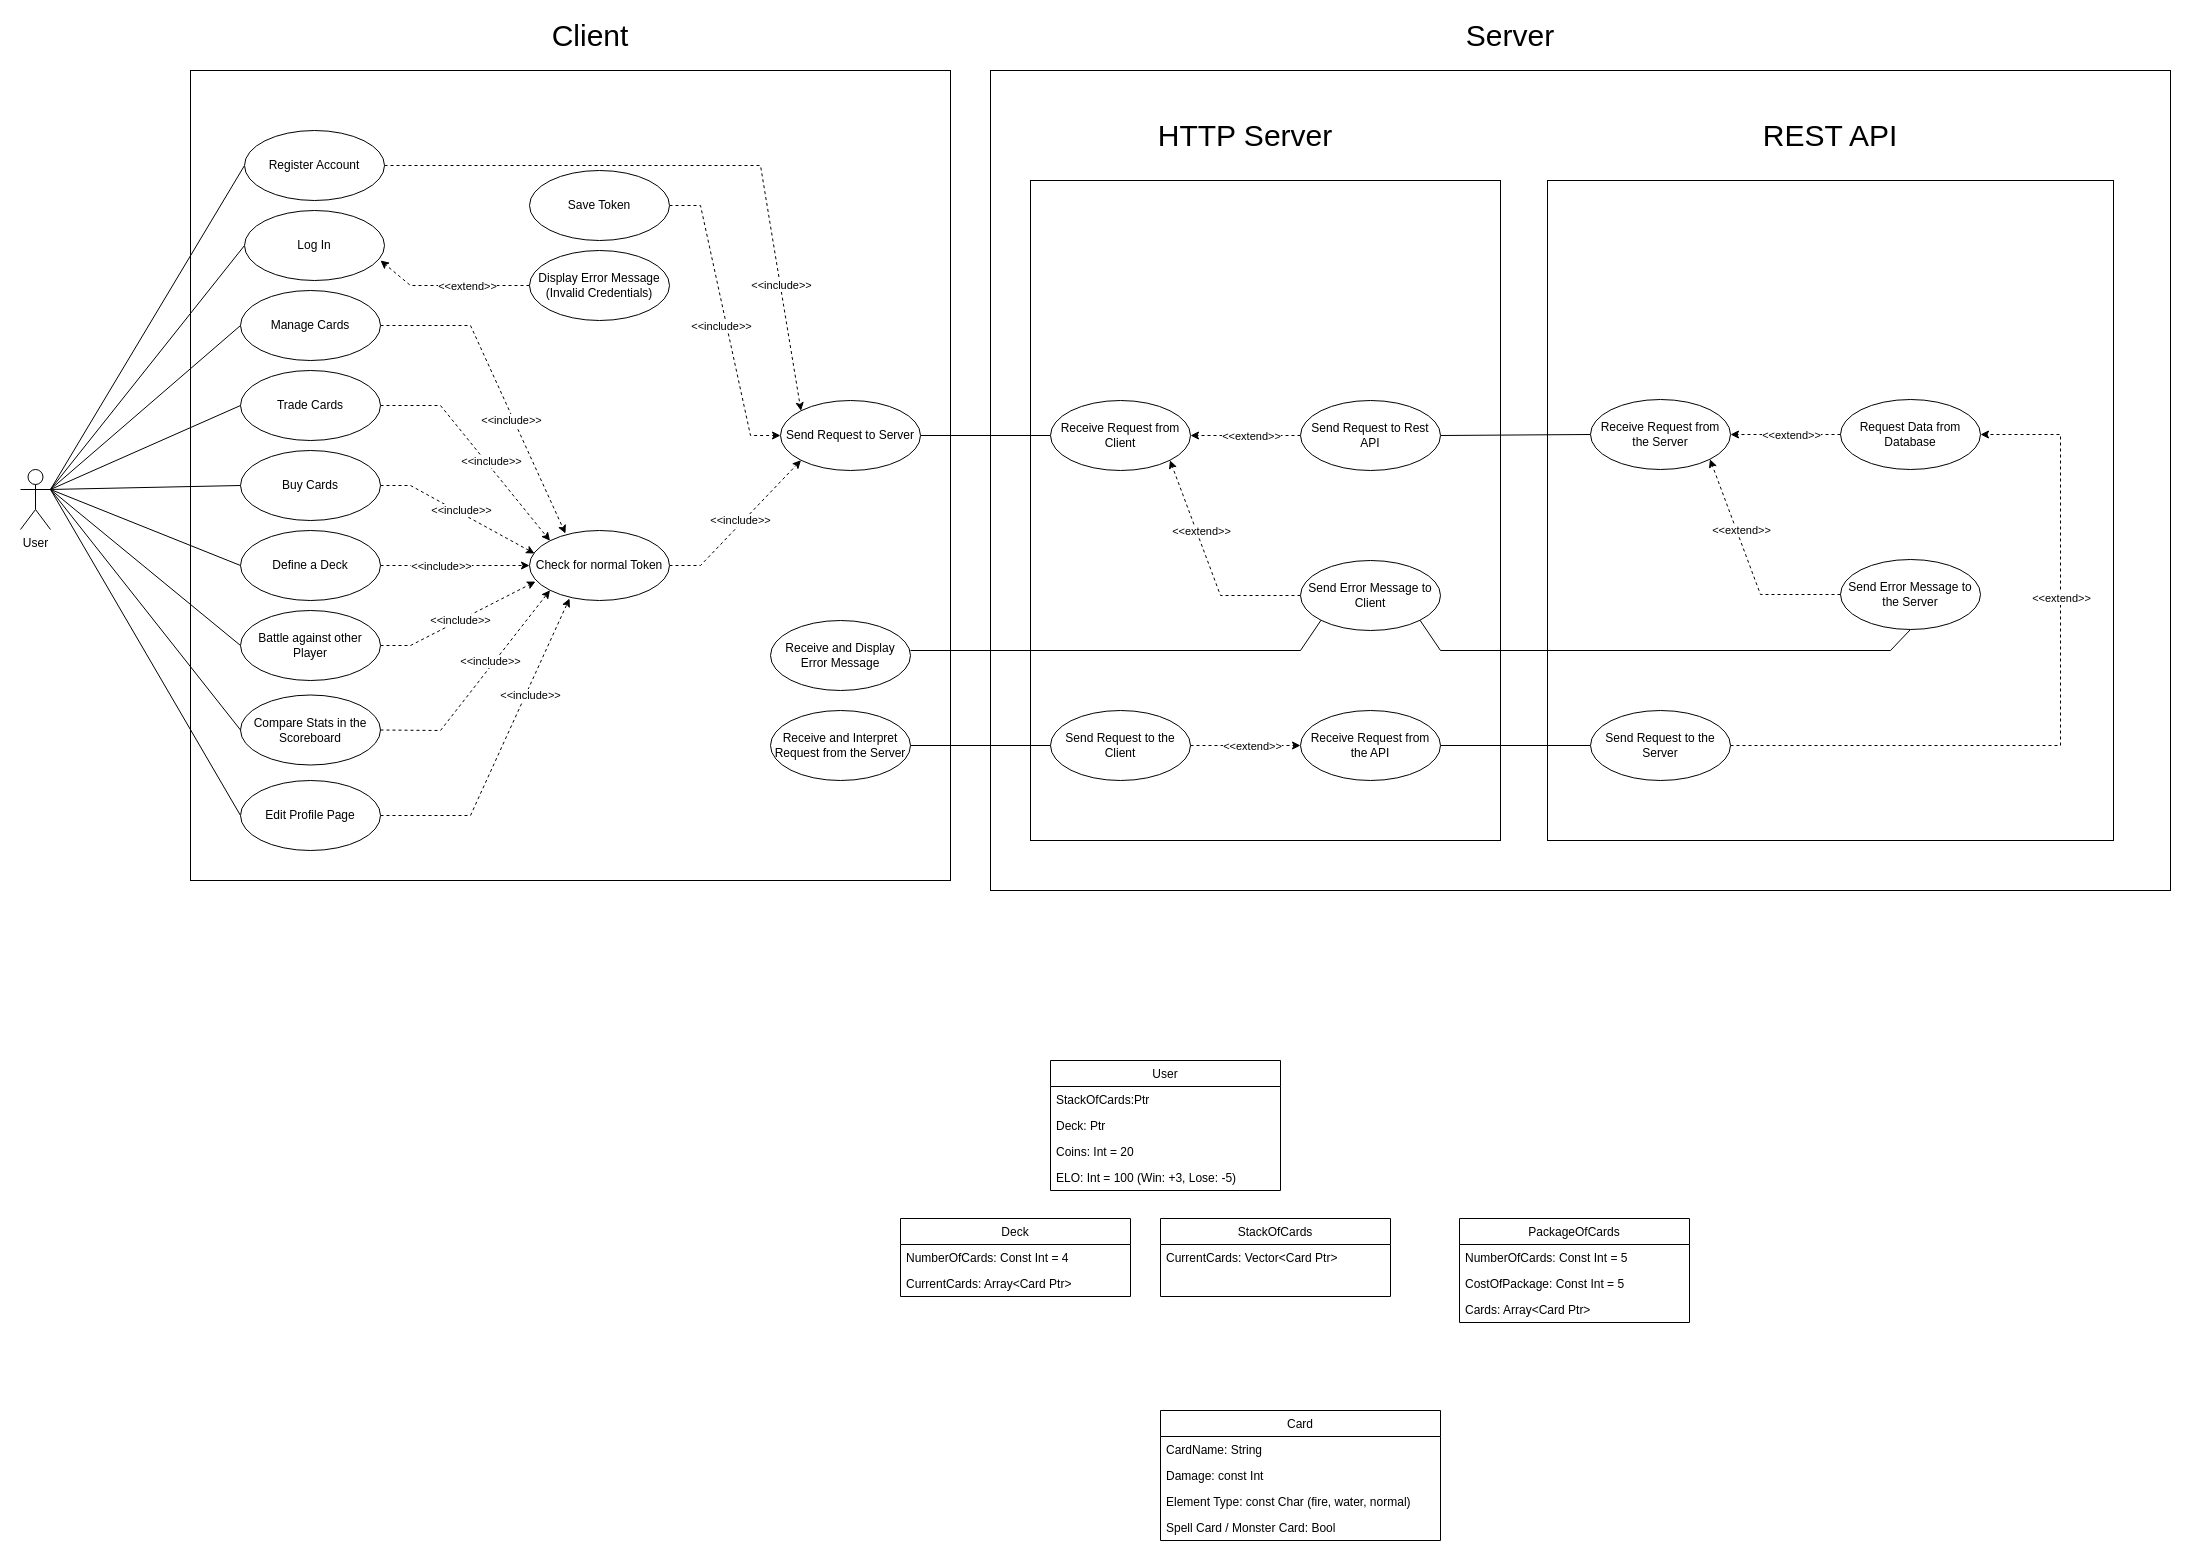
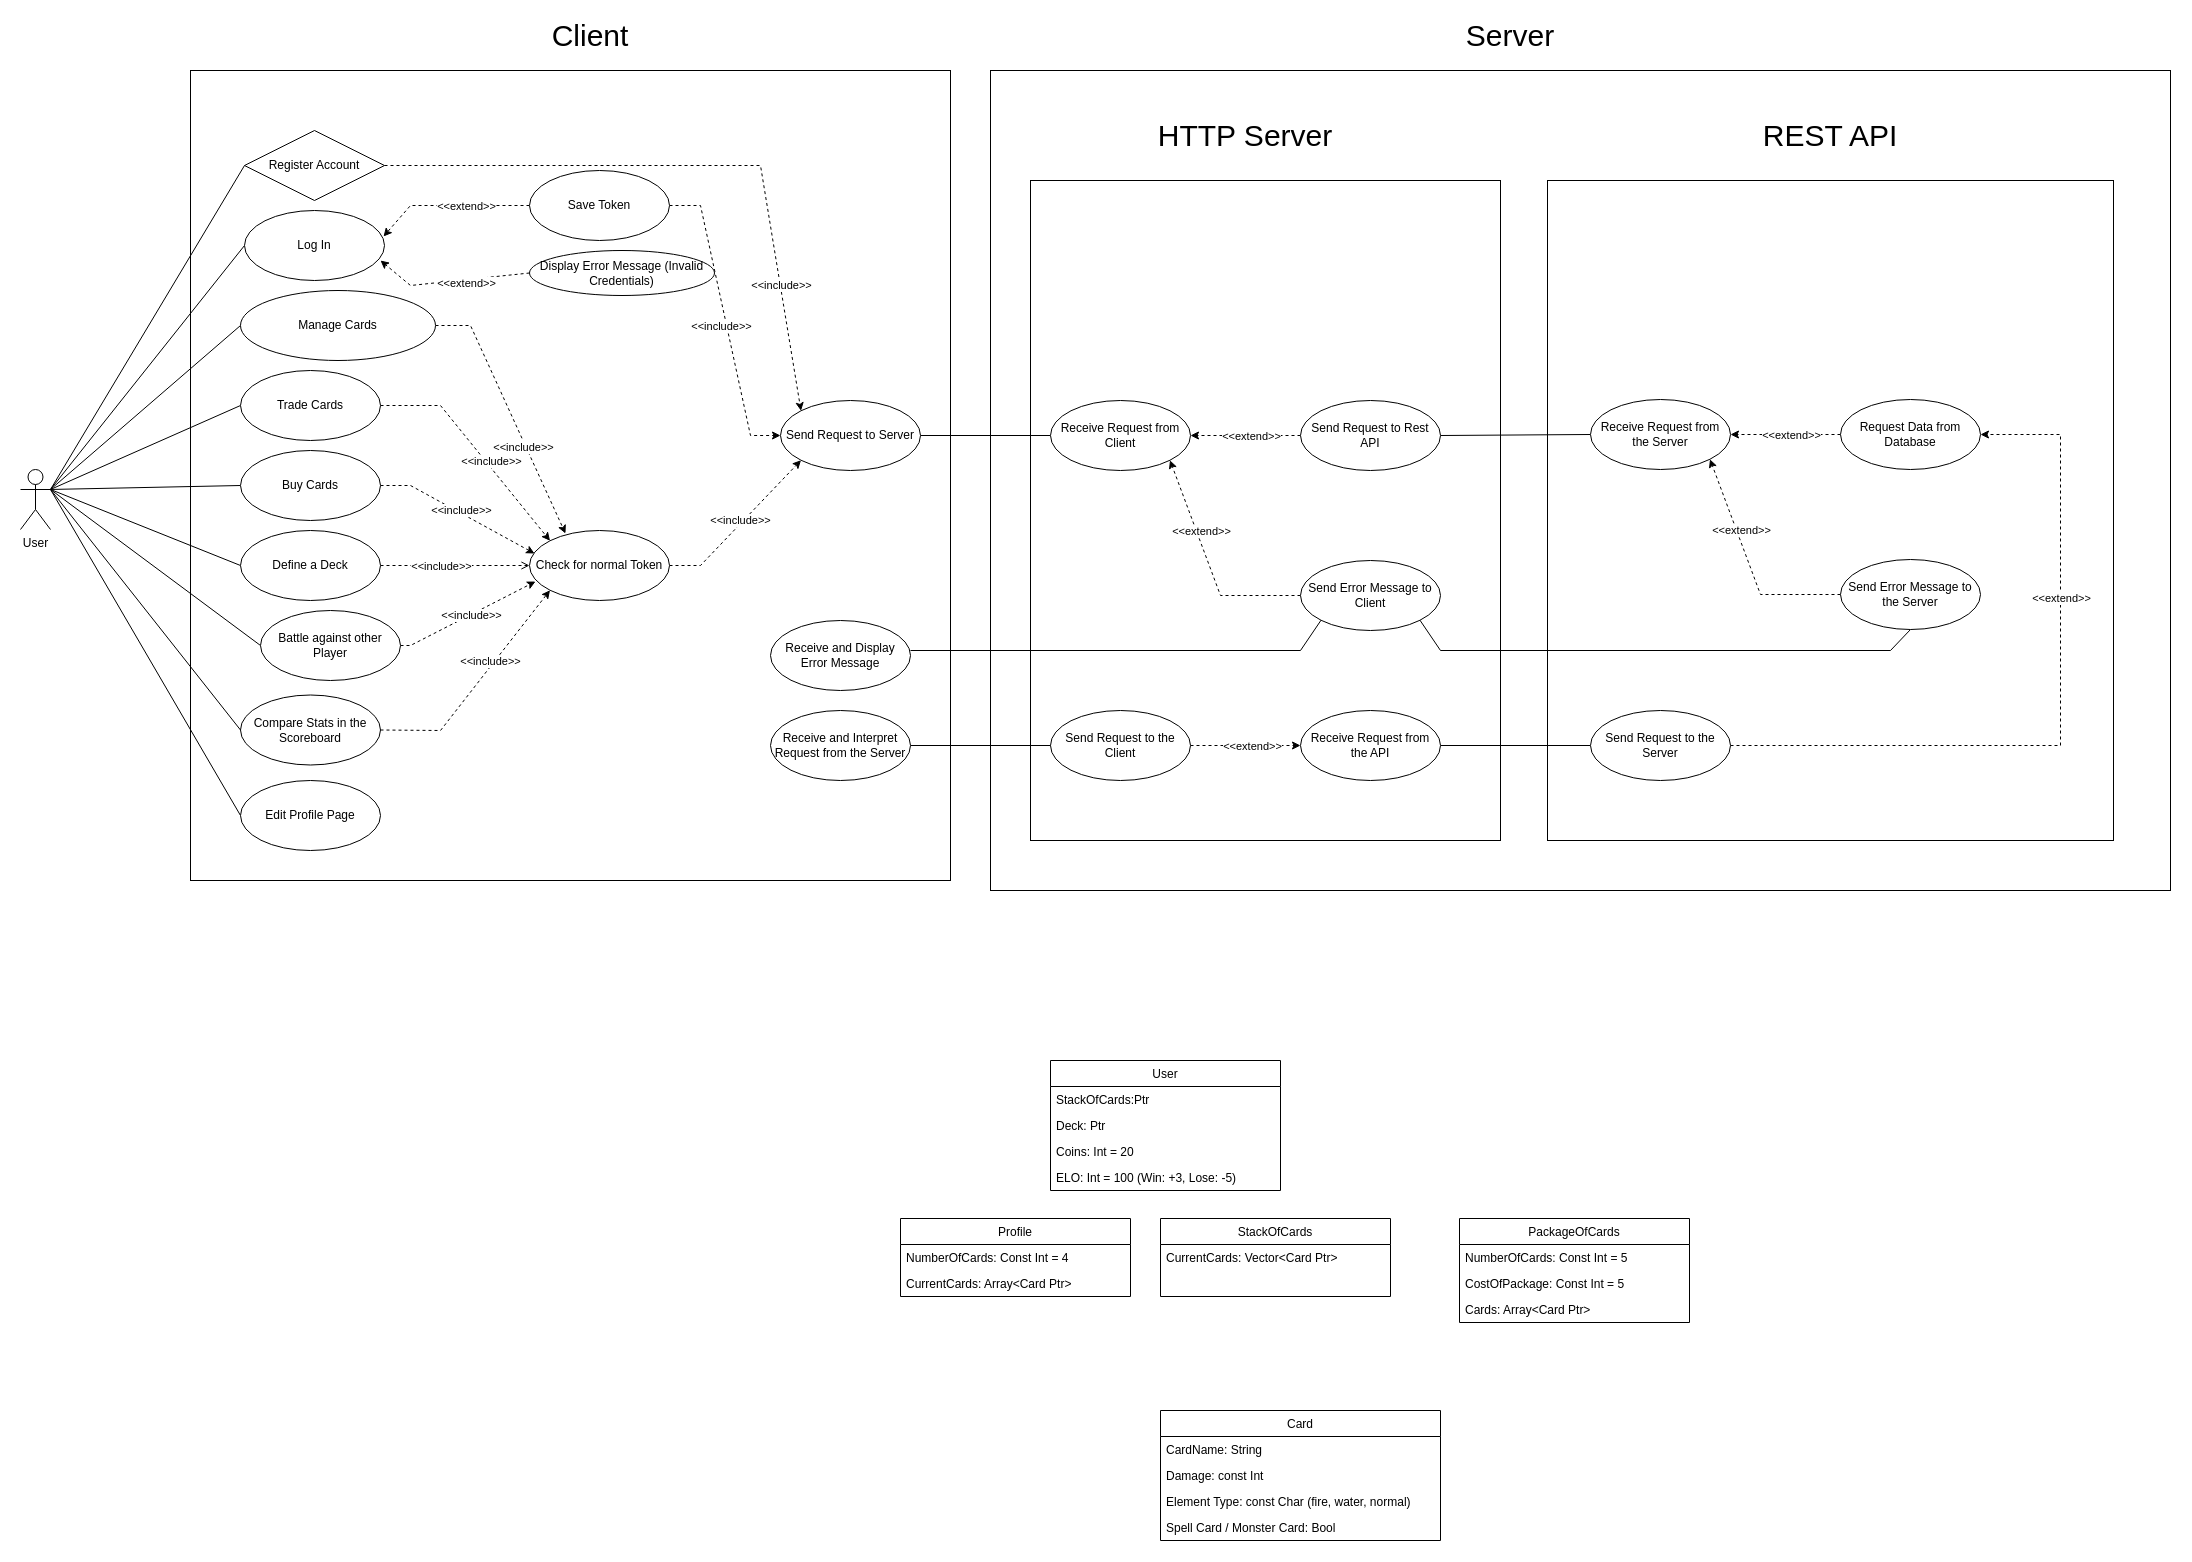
(315, 166) -> (315, 166)
none -> (454, 206)
(600, 286) -> (622, 273)
(311, 326) -> (338, 326)
(521, 566) -> (522, 566)
(311, 646) -> (331, 646)
(500, 751) -> none
(1015, 1232) -> (1015, 1232)
